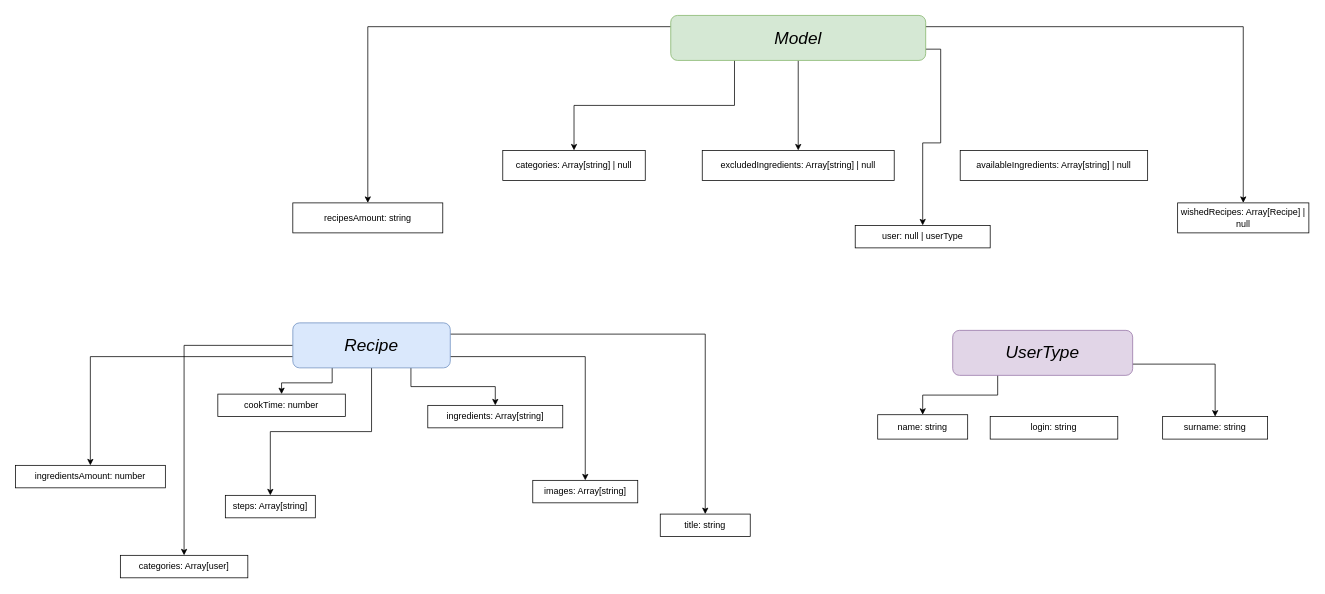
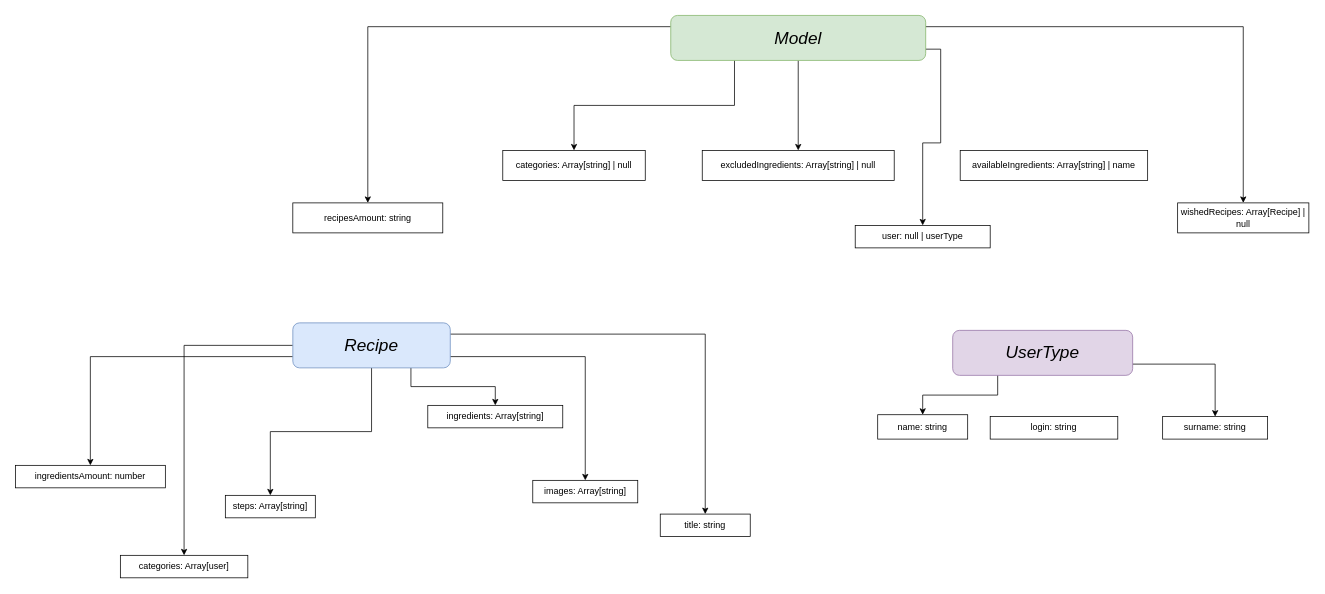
(1054, 165) -> (1054, 165)
(332, 377) -> none
(282, 405) -> none
